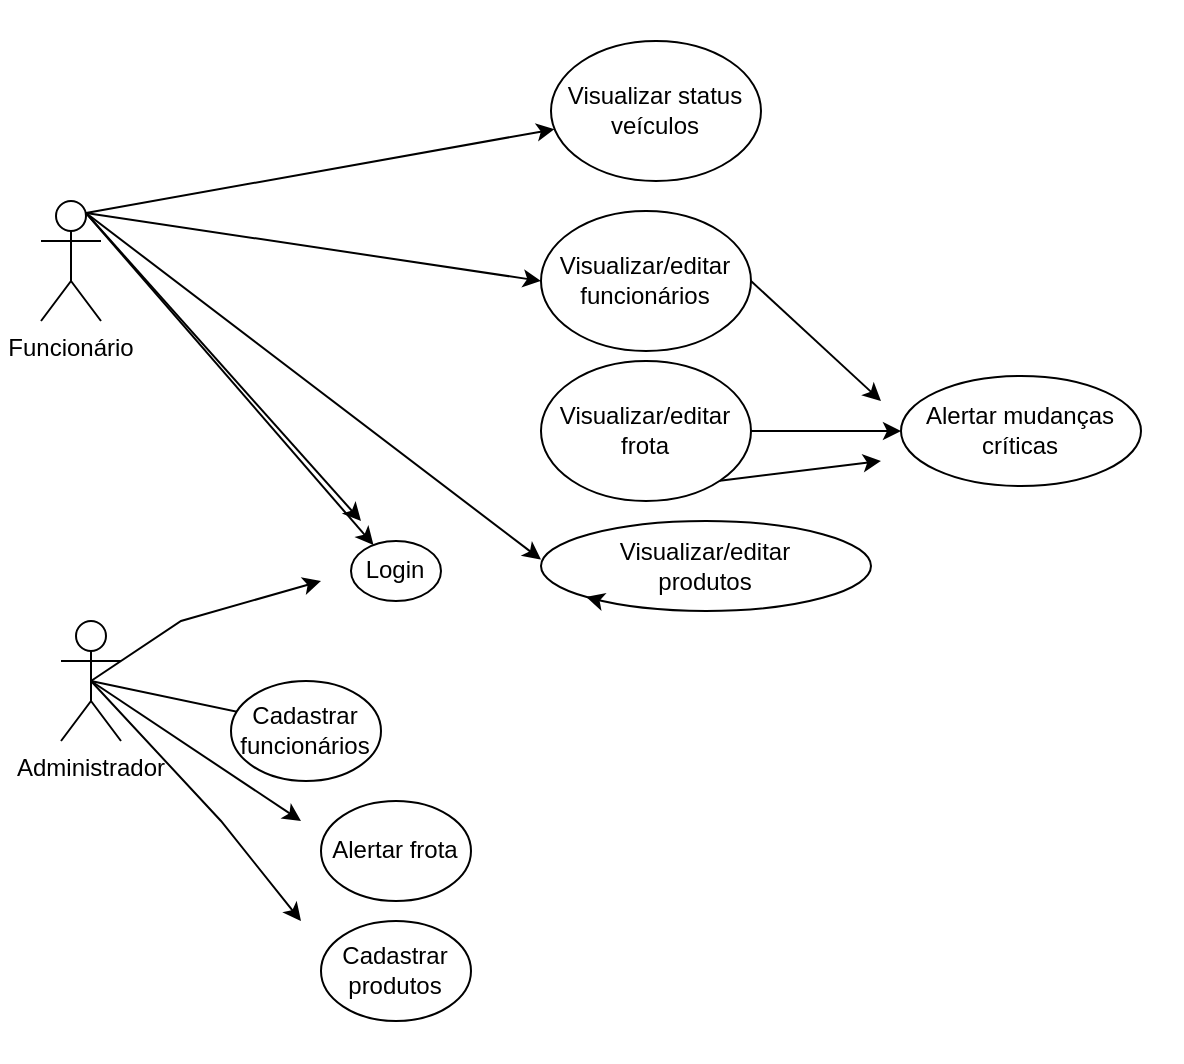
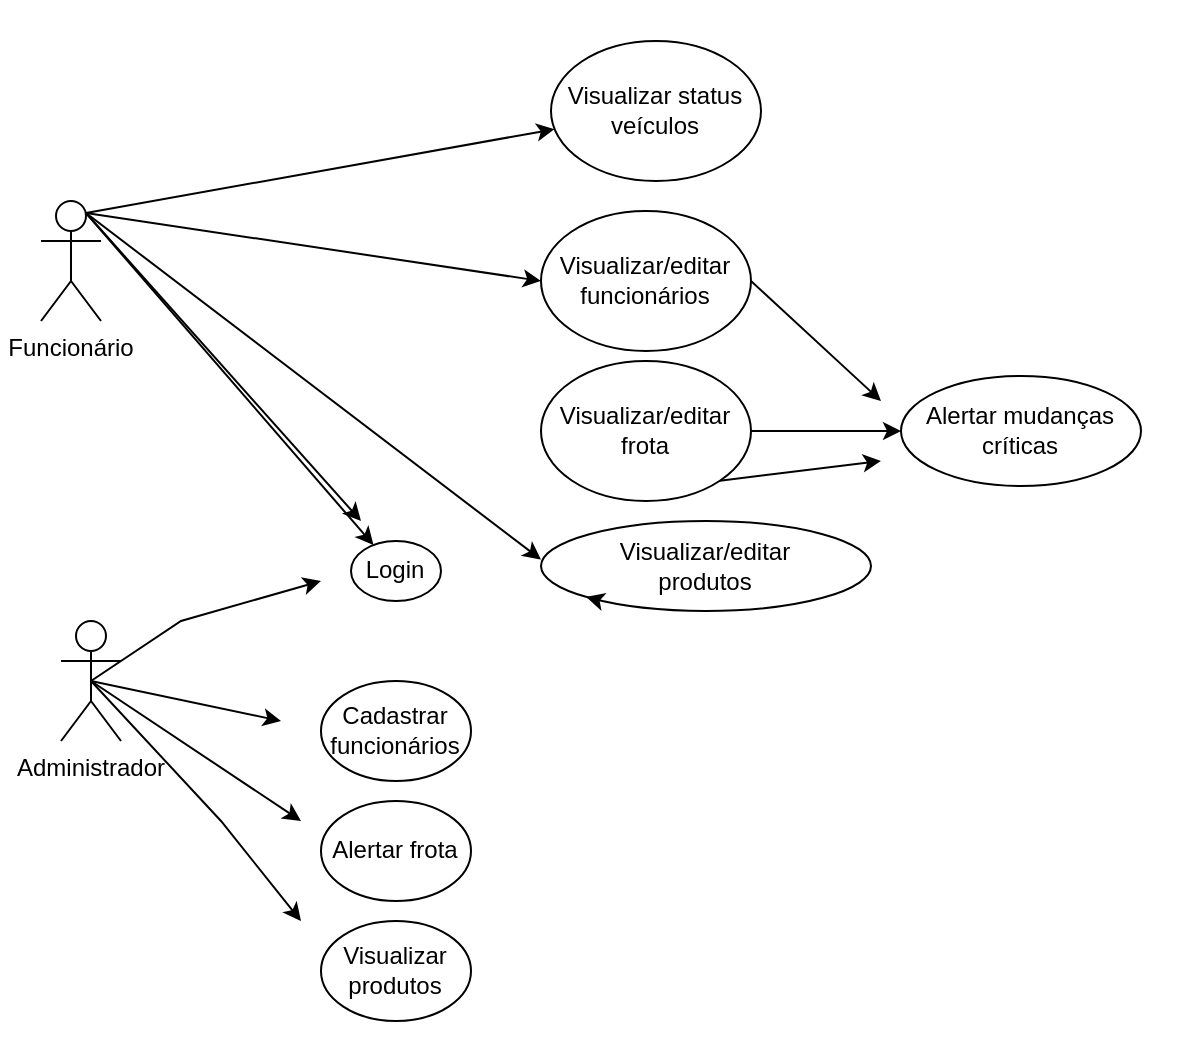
(306, 731) -> (396, 731)
(396, 971) -> (396, 971)
